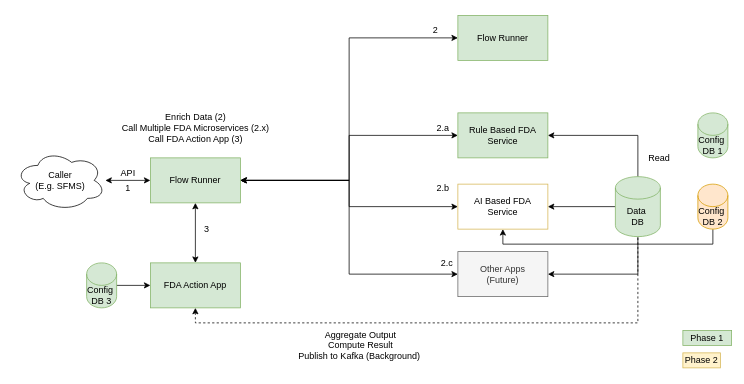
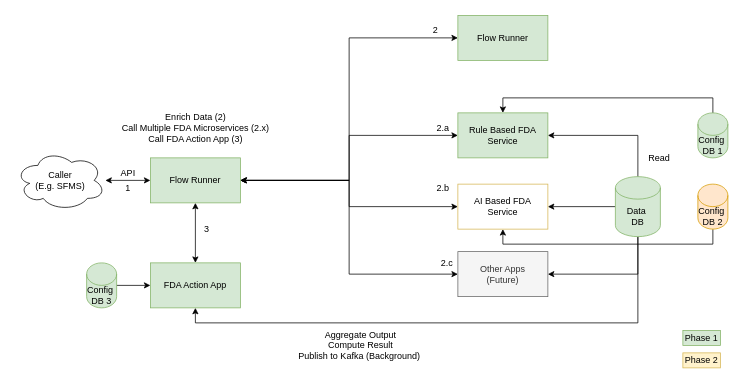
none -> (712, 98)
(436, 323) -> (436, 323)
(707, 338) -> (702, 338)
